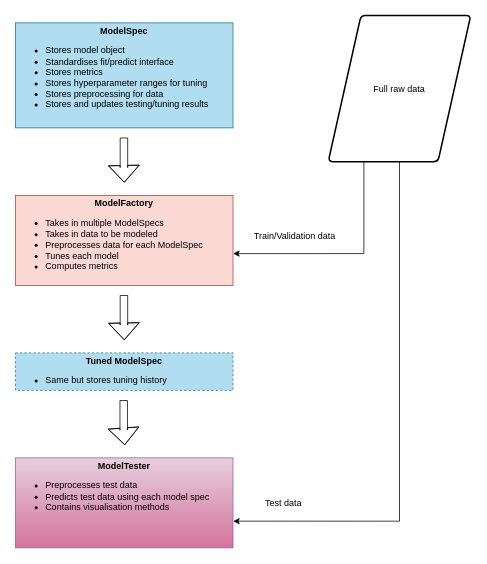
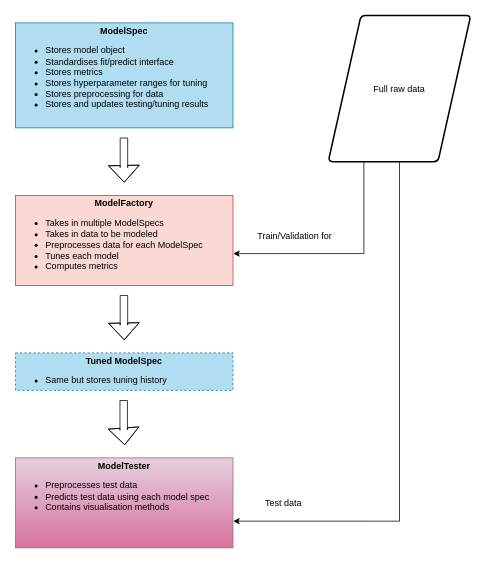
(295, 237) -> (295, 237)
